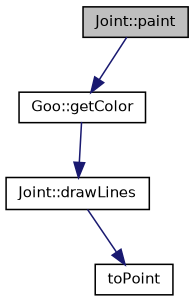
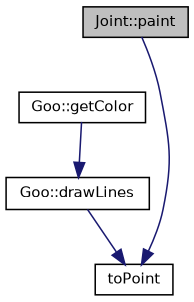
(113, 58) -> (168, 144)
(78, 193) -> (78, 193)
